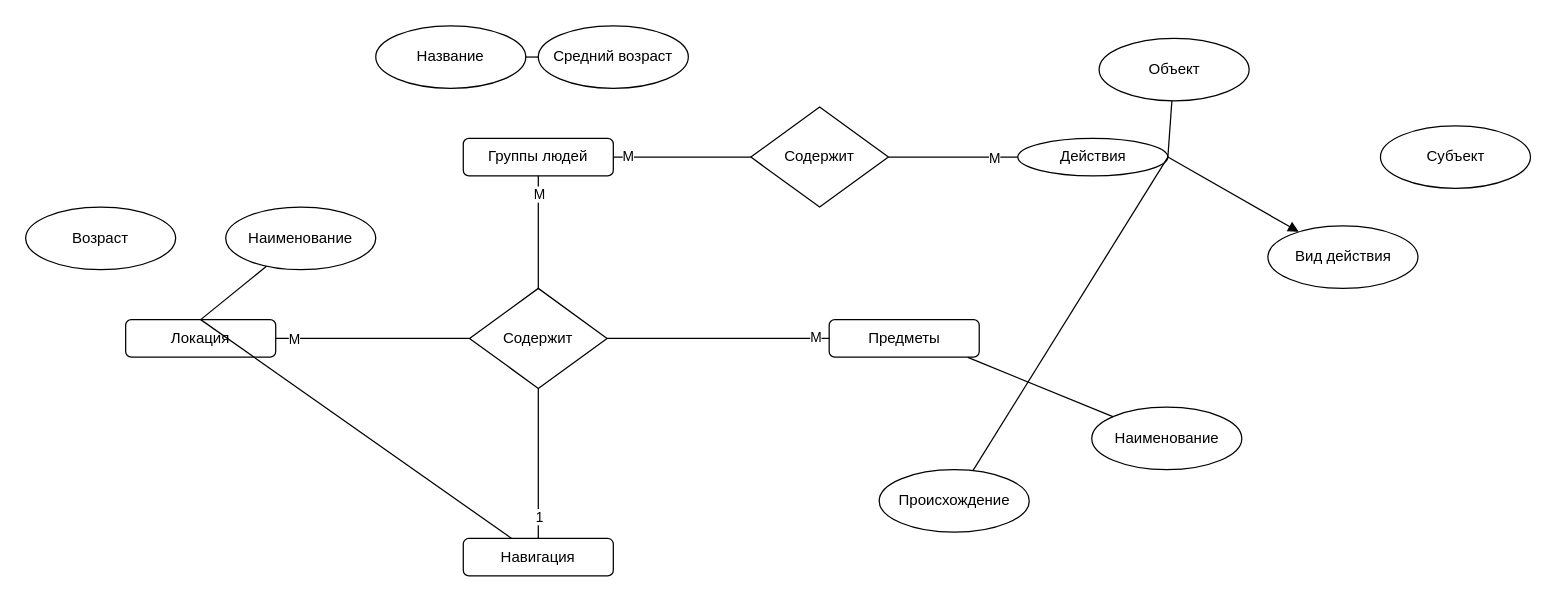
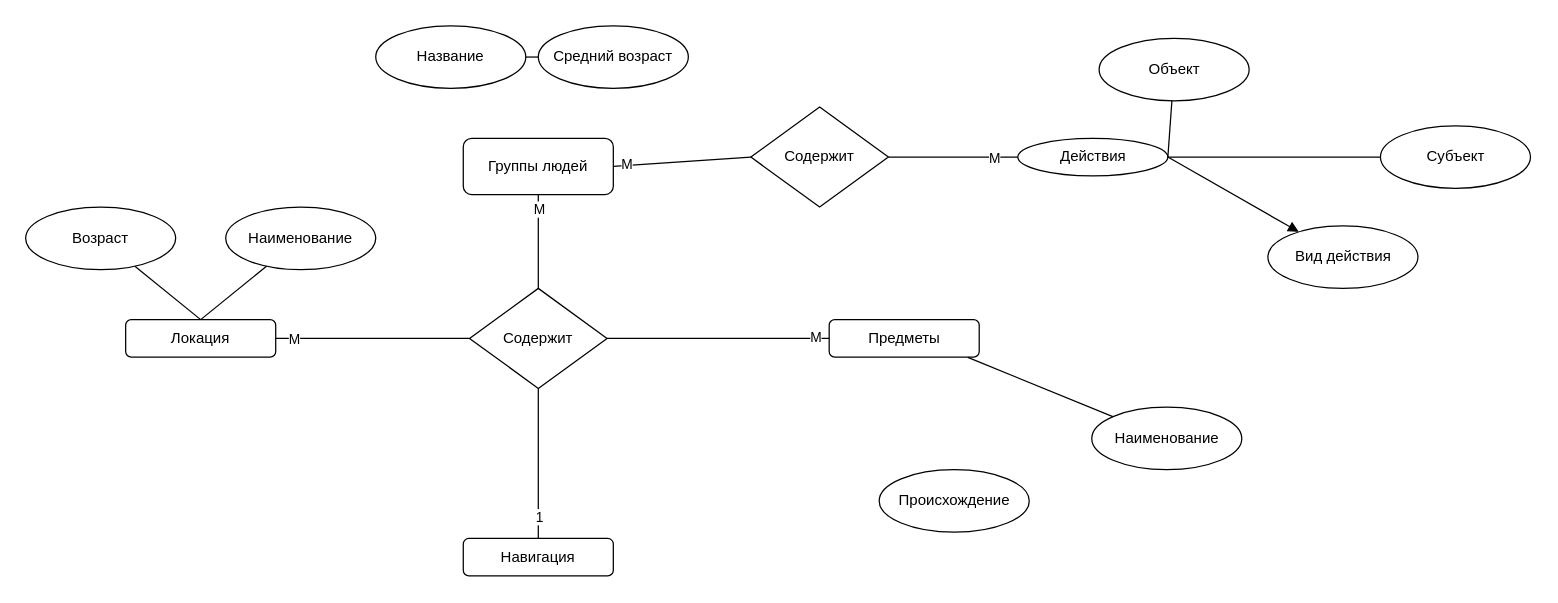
(538, 157) -> (538, 166)
(1070, 314) -> (1276, 157)
(357, 429) -> (167, 292)
